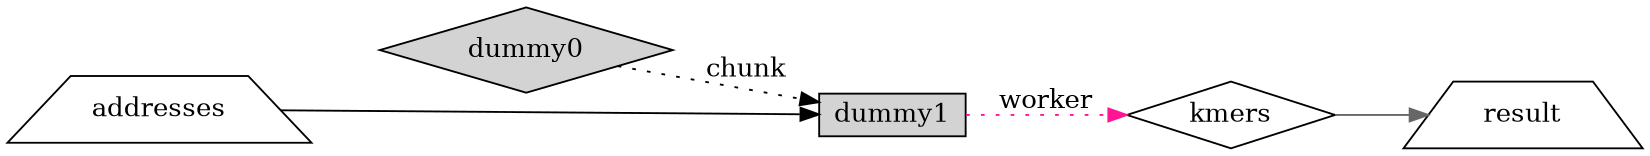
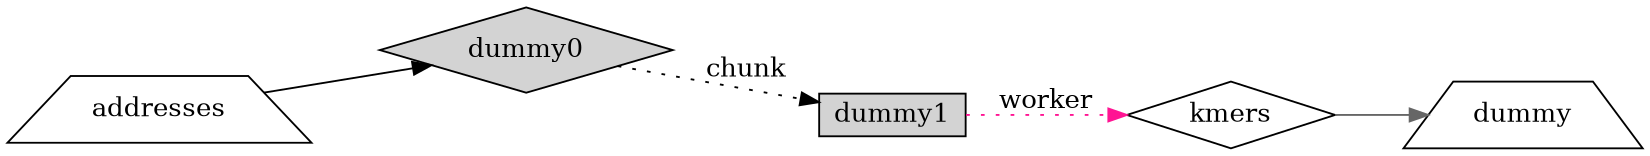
(540, 112) -> (338, 80)
(1523, 115) -> (1523, 115)
